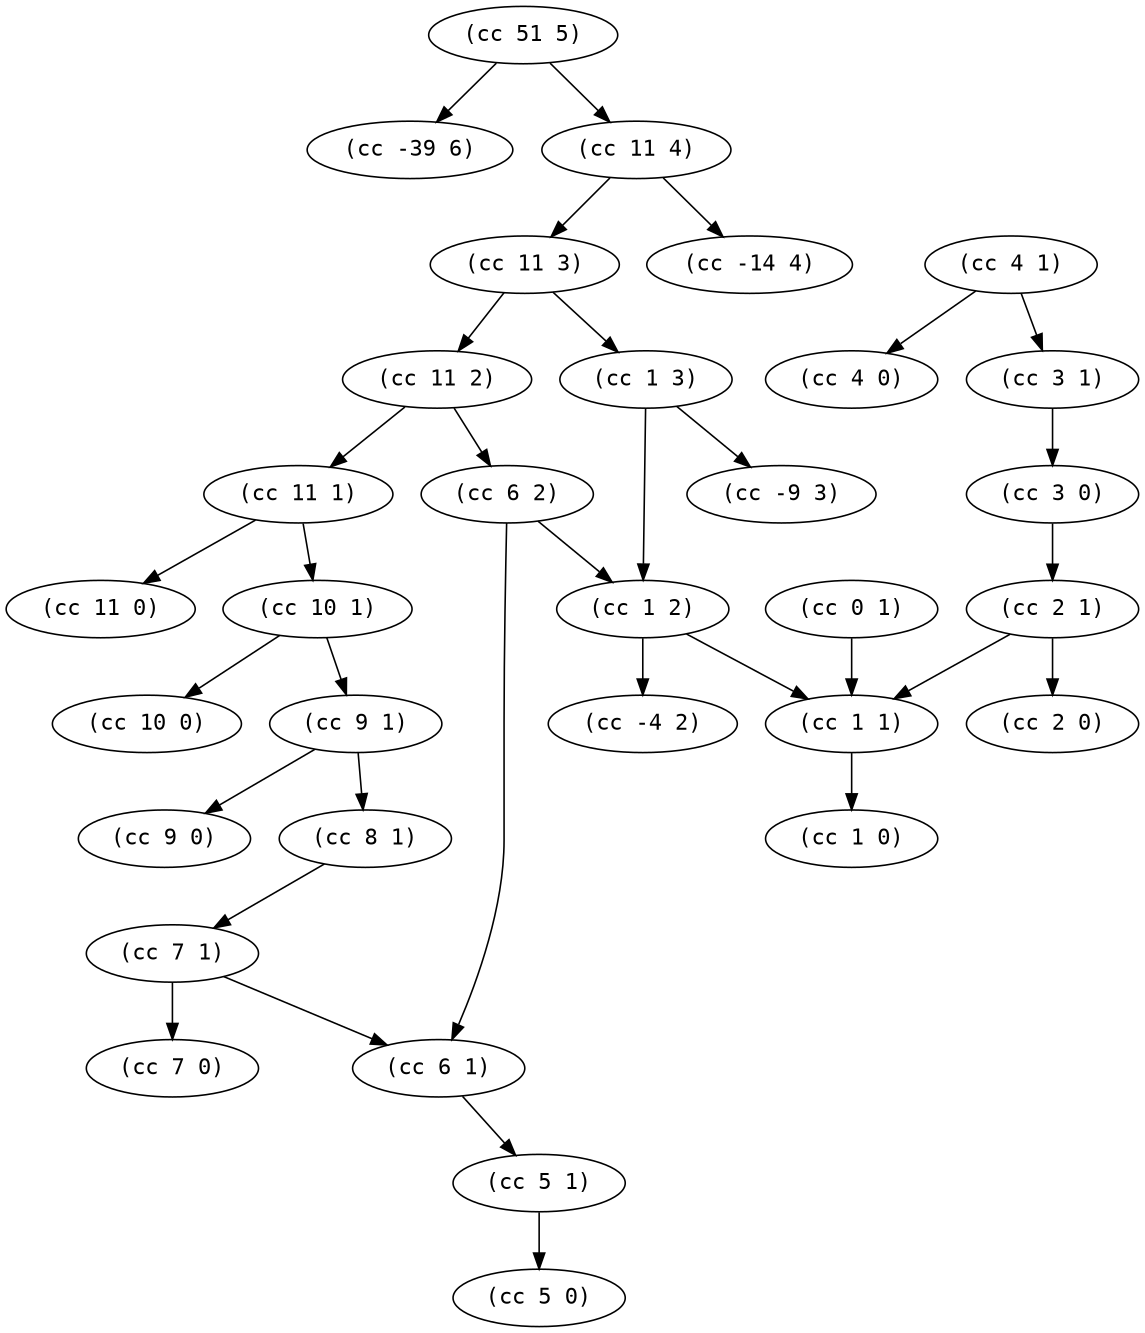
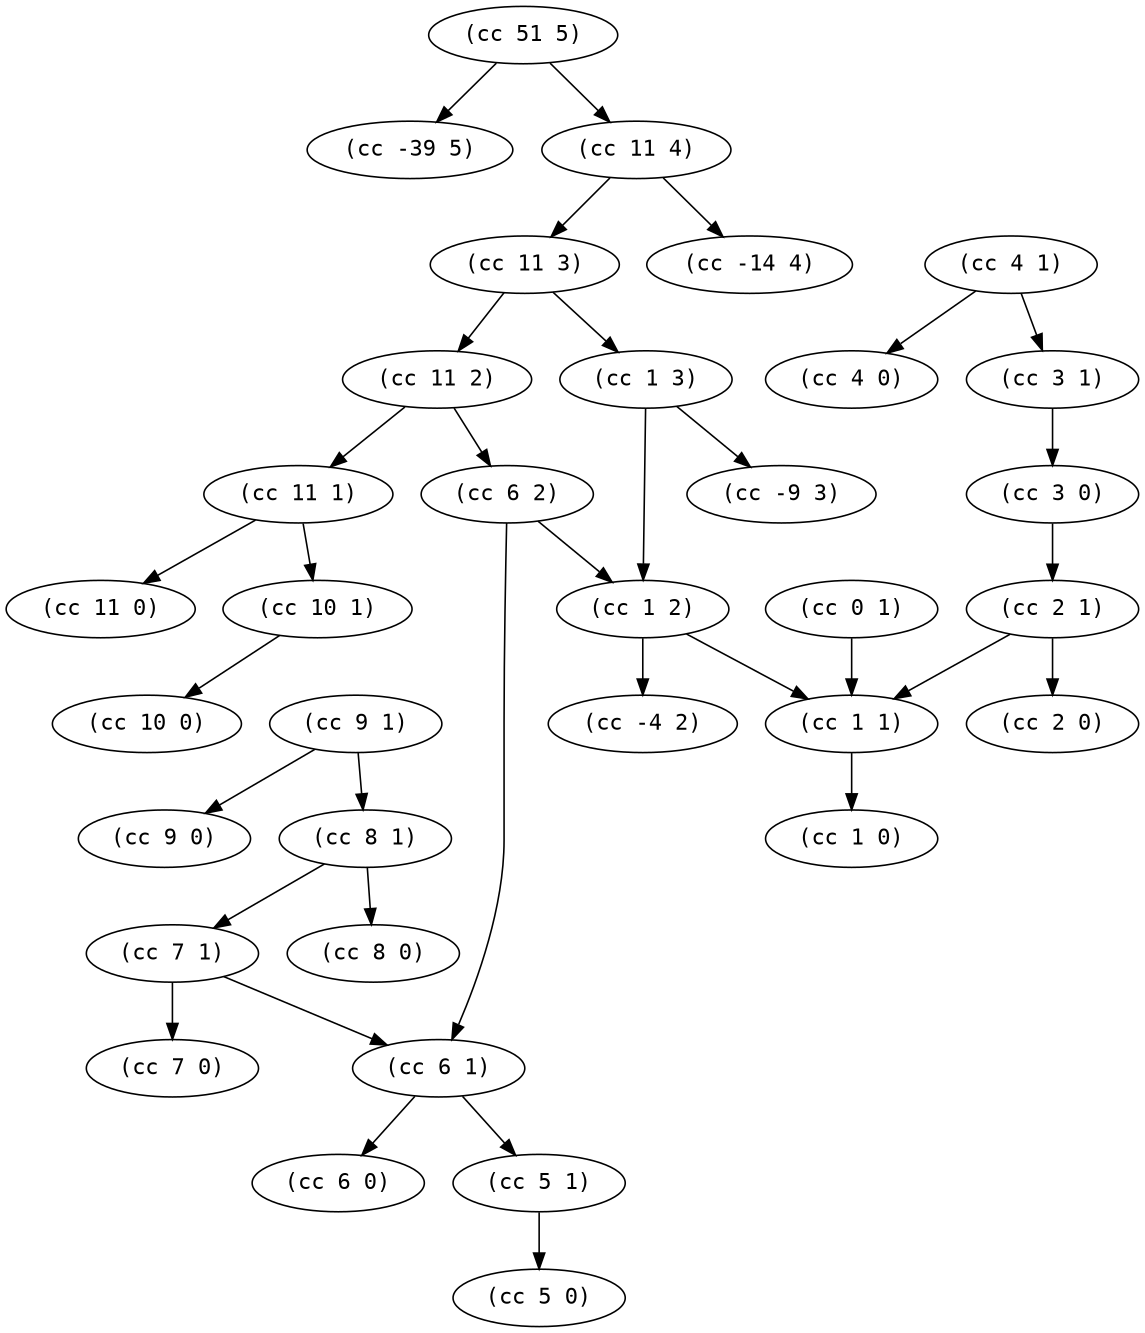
(410, 150) -> (410, 150)
(334, 659) -> none
none -> (373, 953)
none -> (338, 1183)
